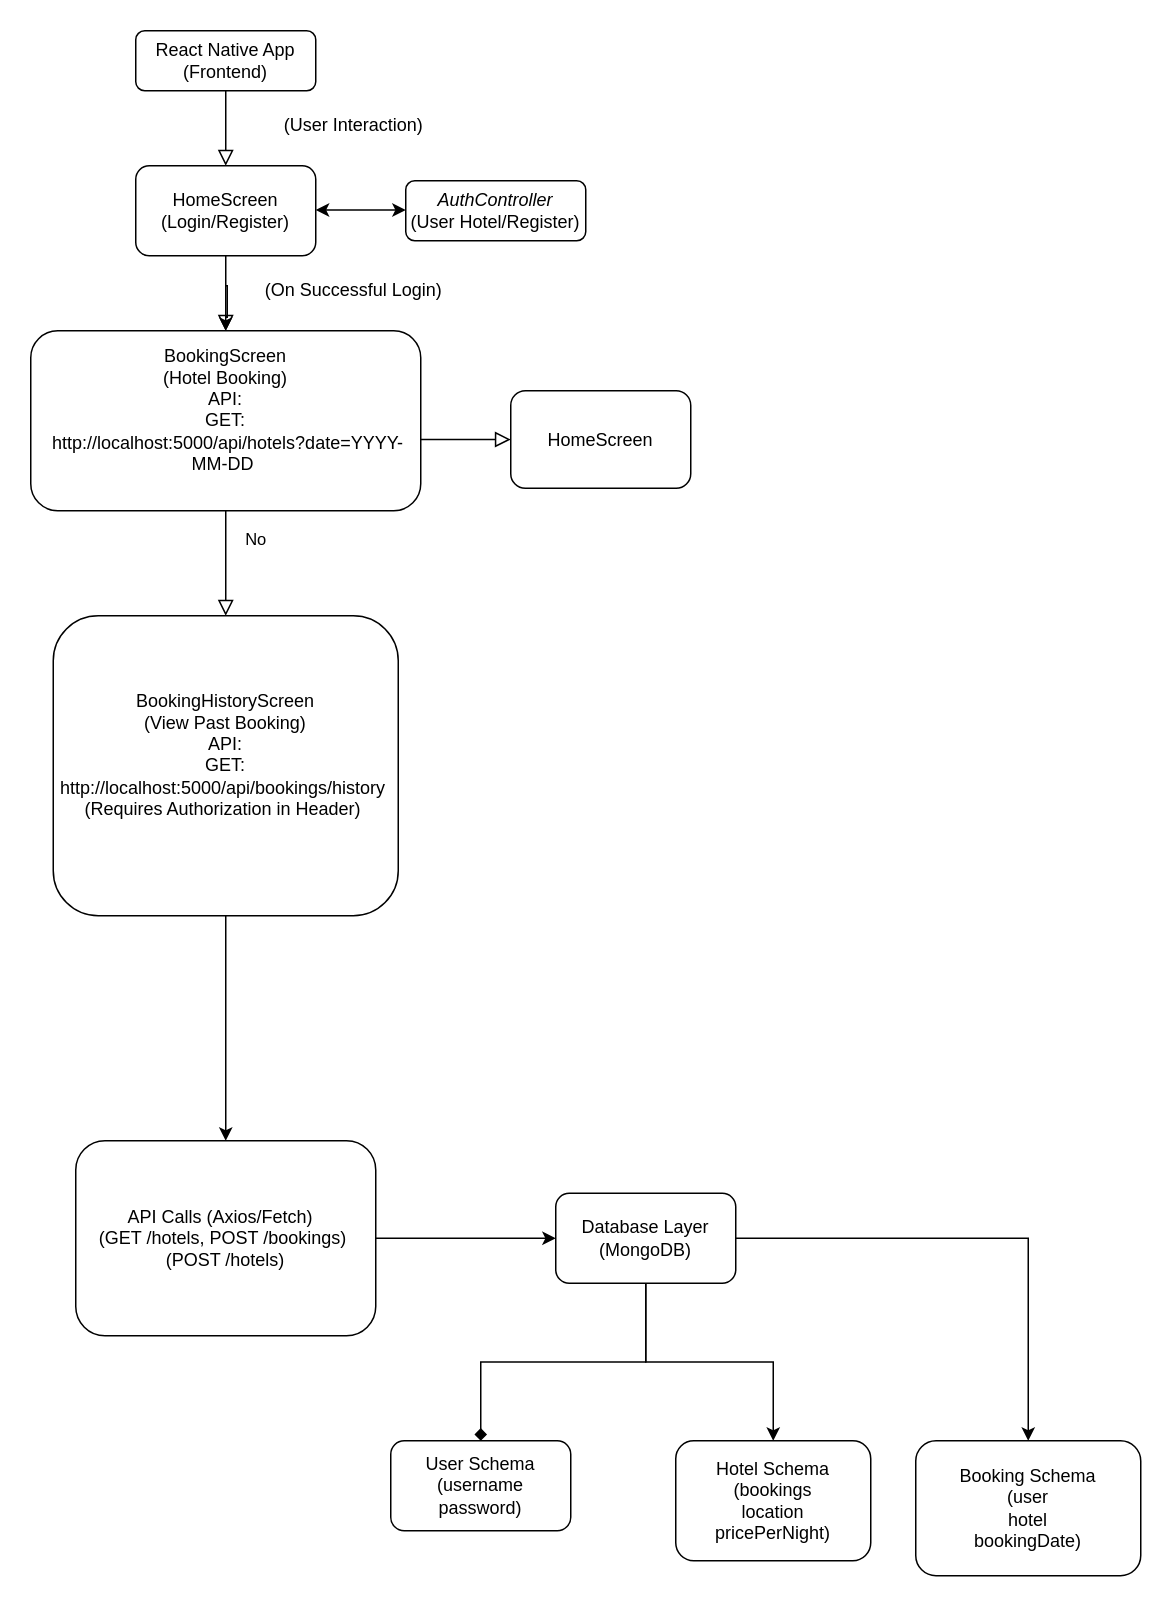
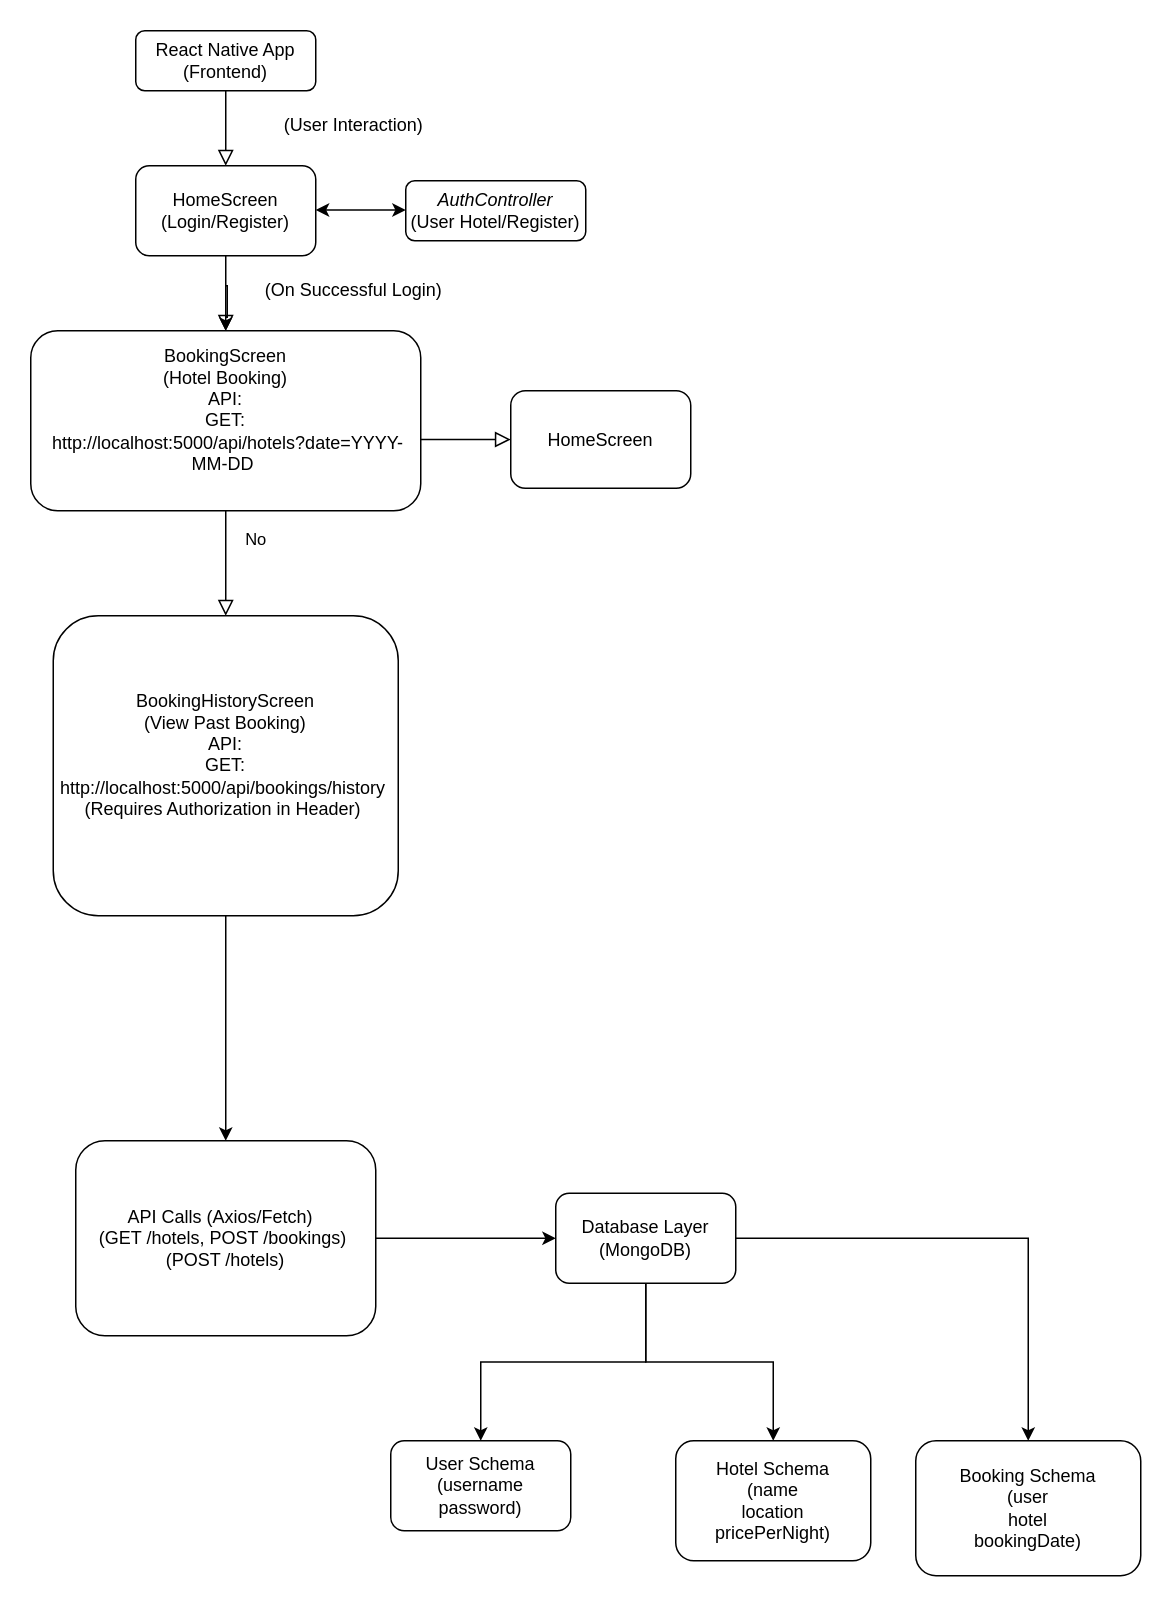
(481, 1428) -> (481, 1429)
(773, 1501) -> (773, 1501)
